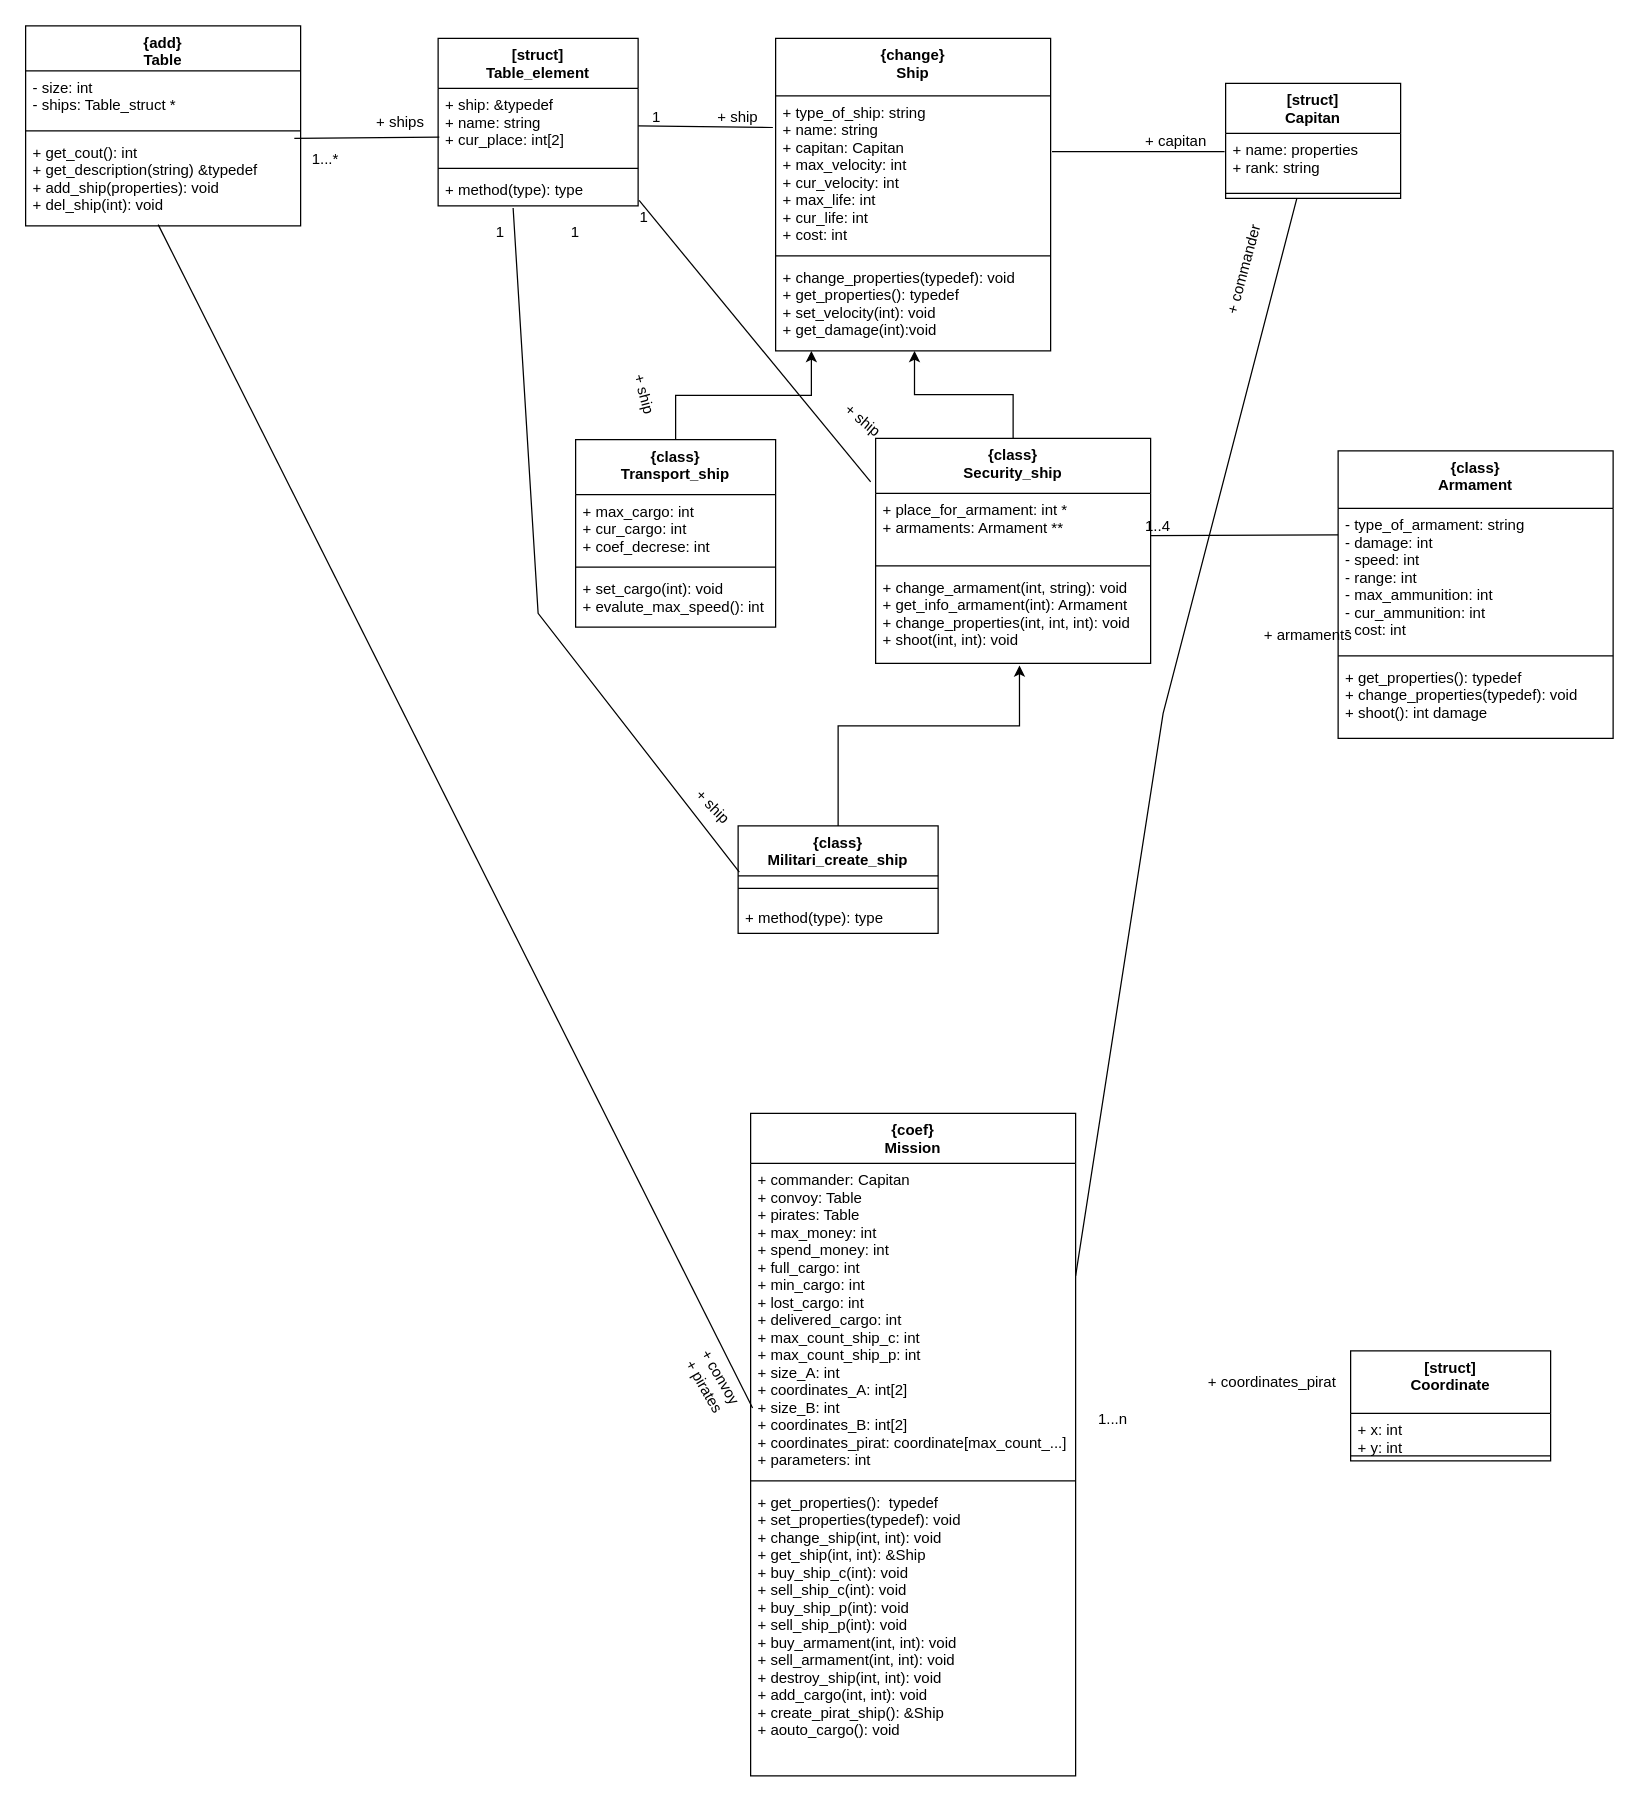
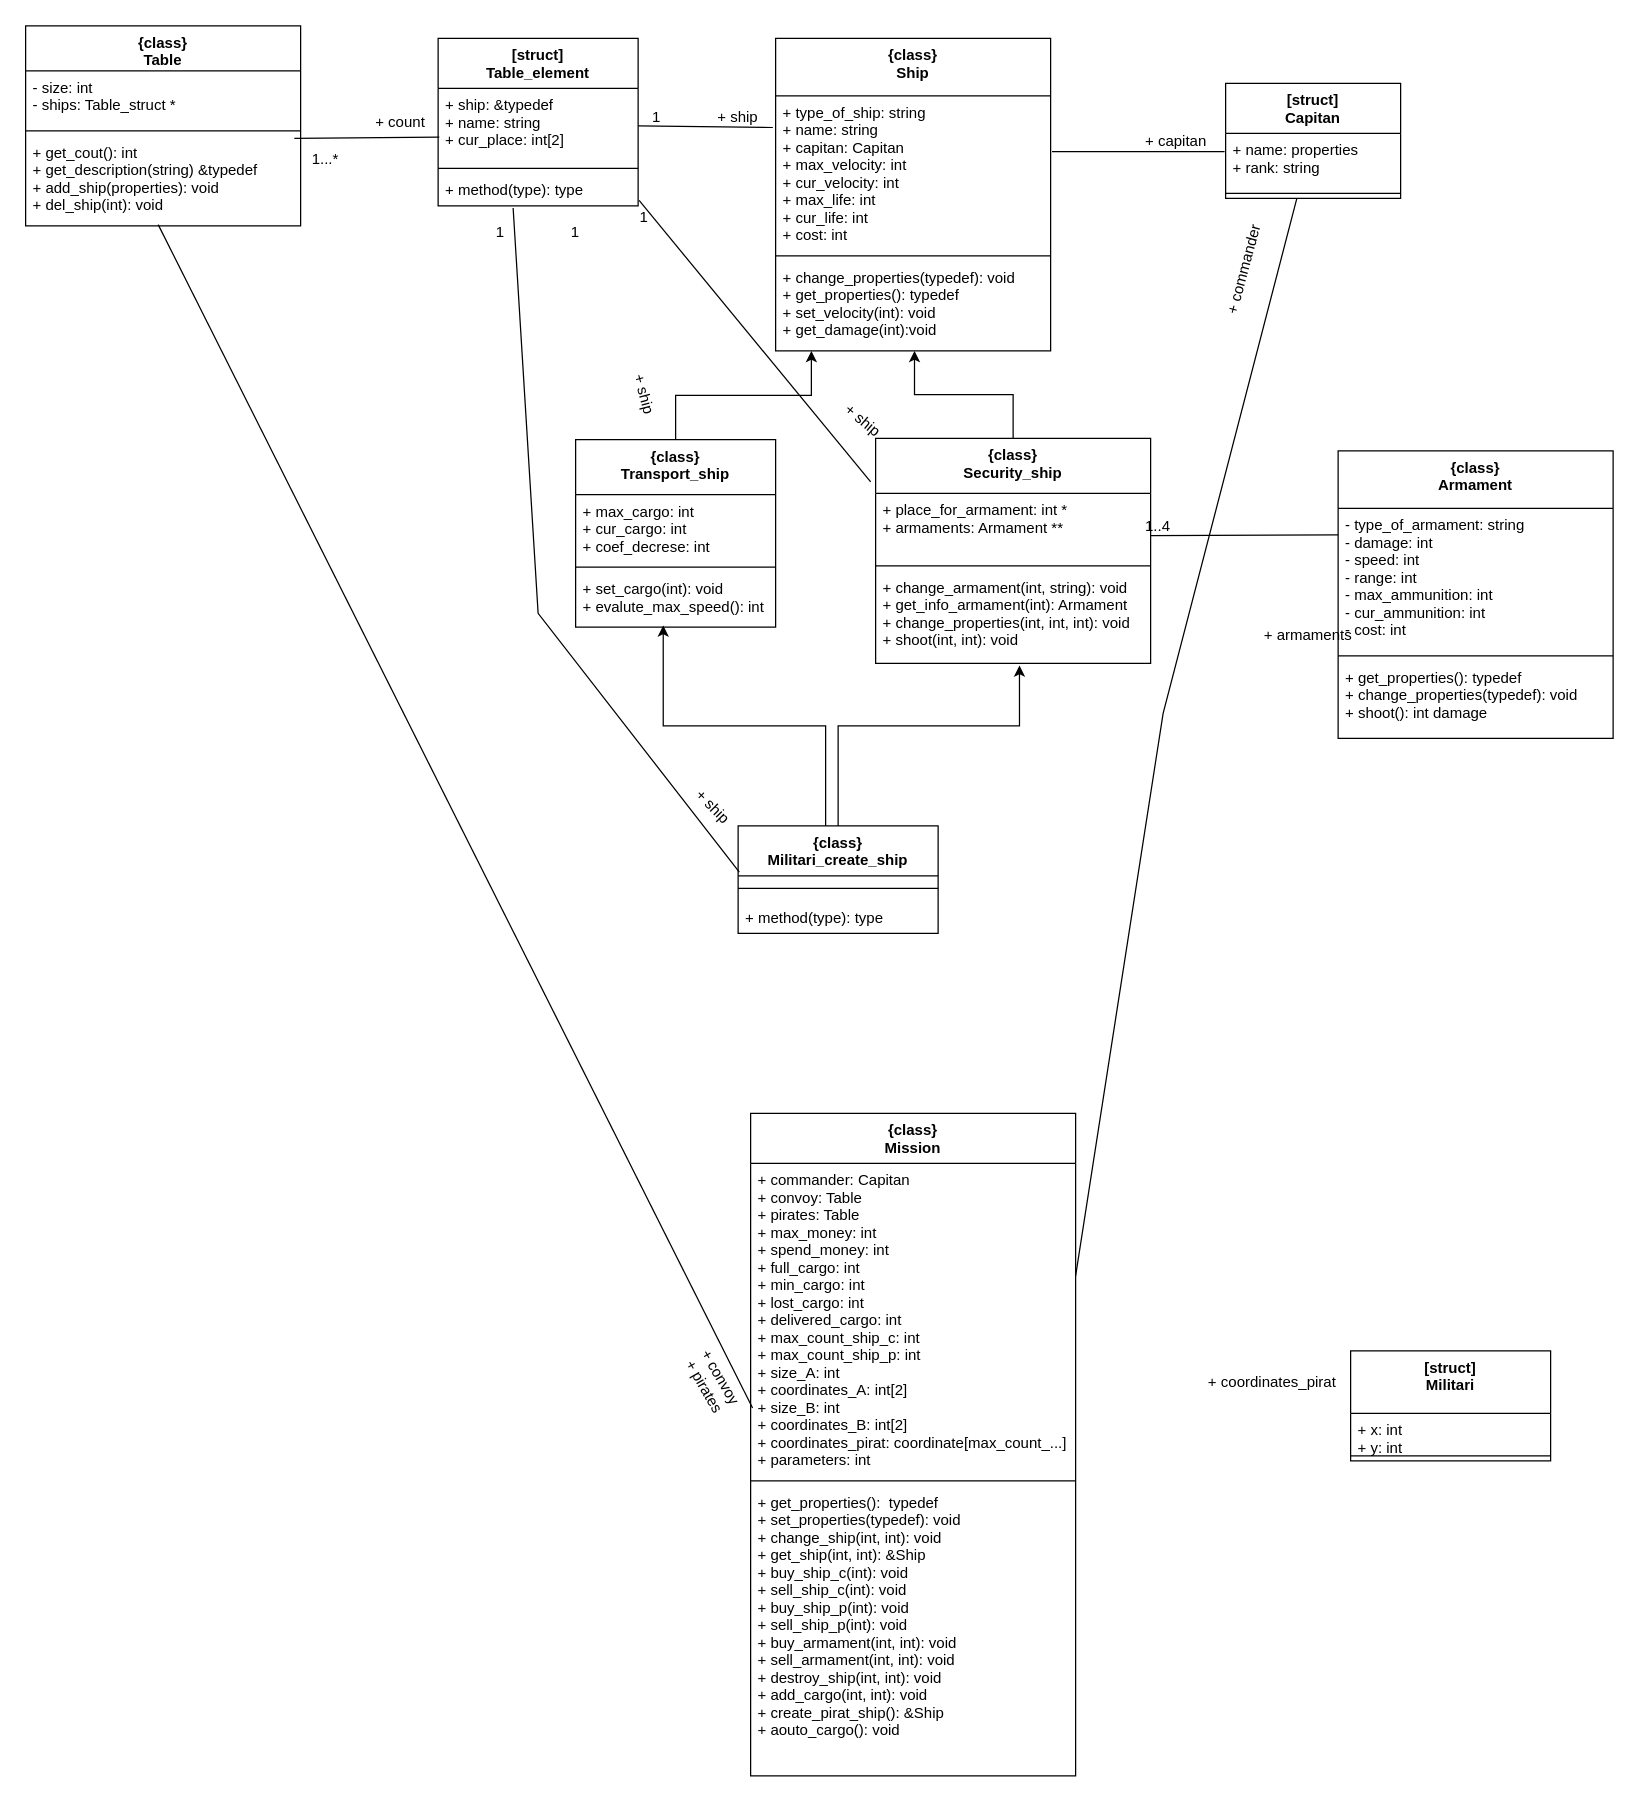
(163, 43) -> (163, 43)
(913, 55) -> (913, 55)
(401, 122) -> (401, 122)
none -> (748, 726)
(913, 1130) -> (913, 1130)
(1450, 1368) -> (1450, 1368)
(1113, 1419) -> none
